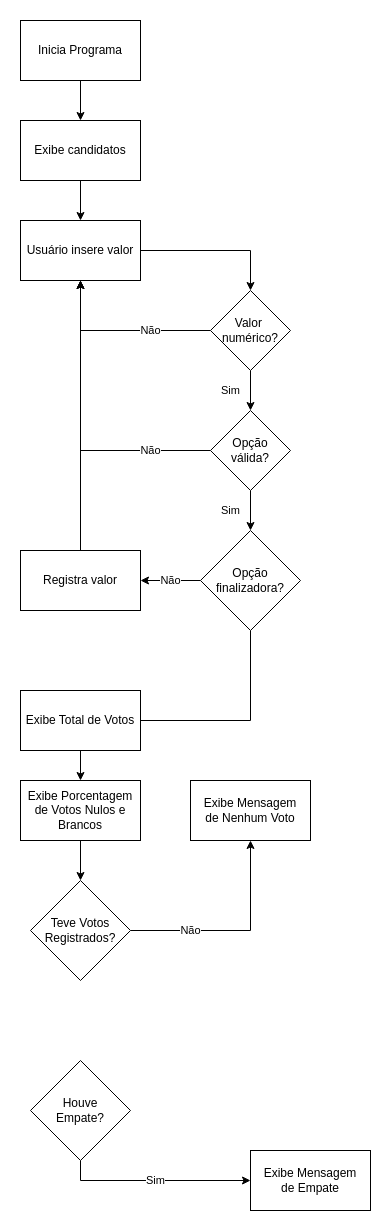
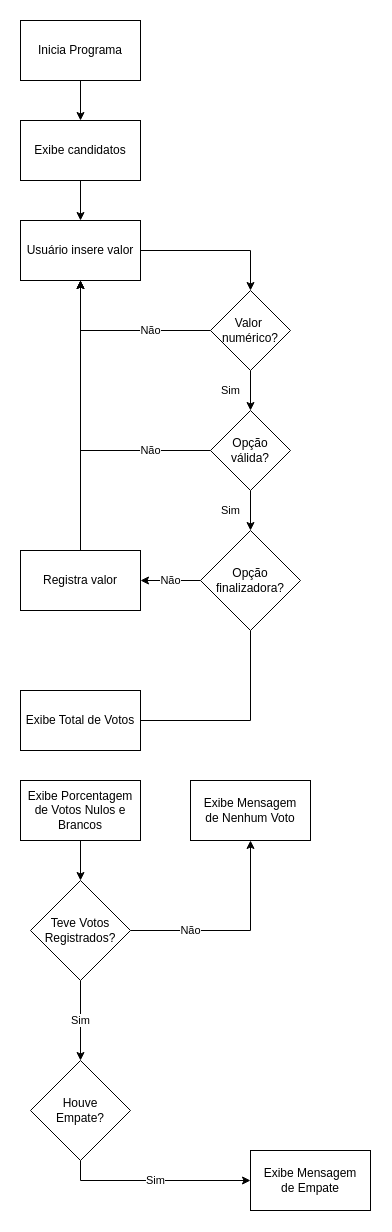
(81, 770) -> none
none -> (81, 1017)
